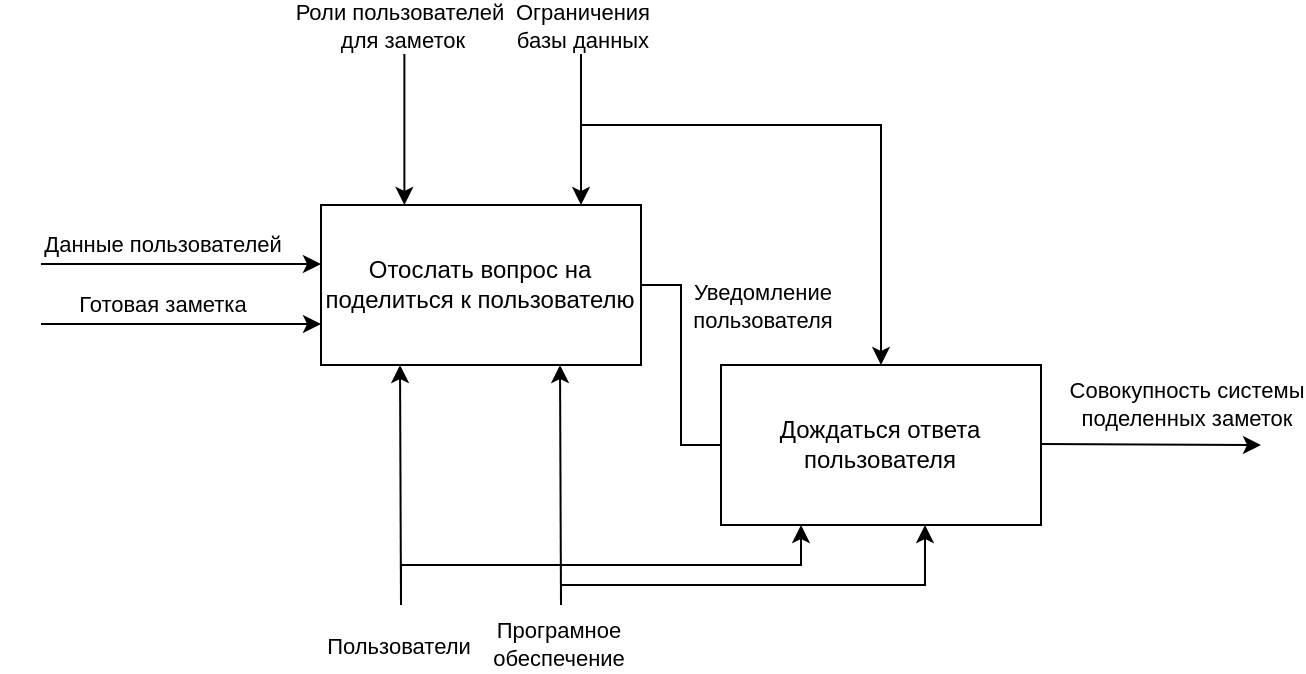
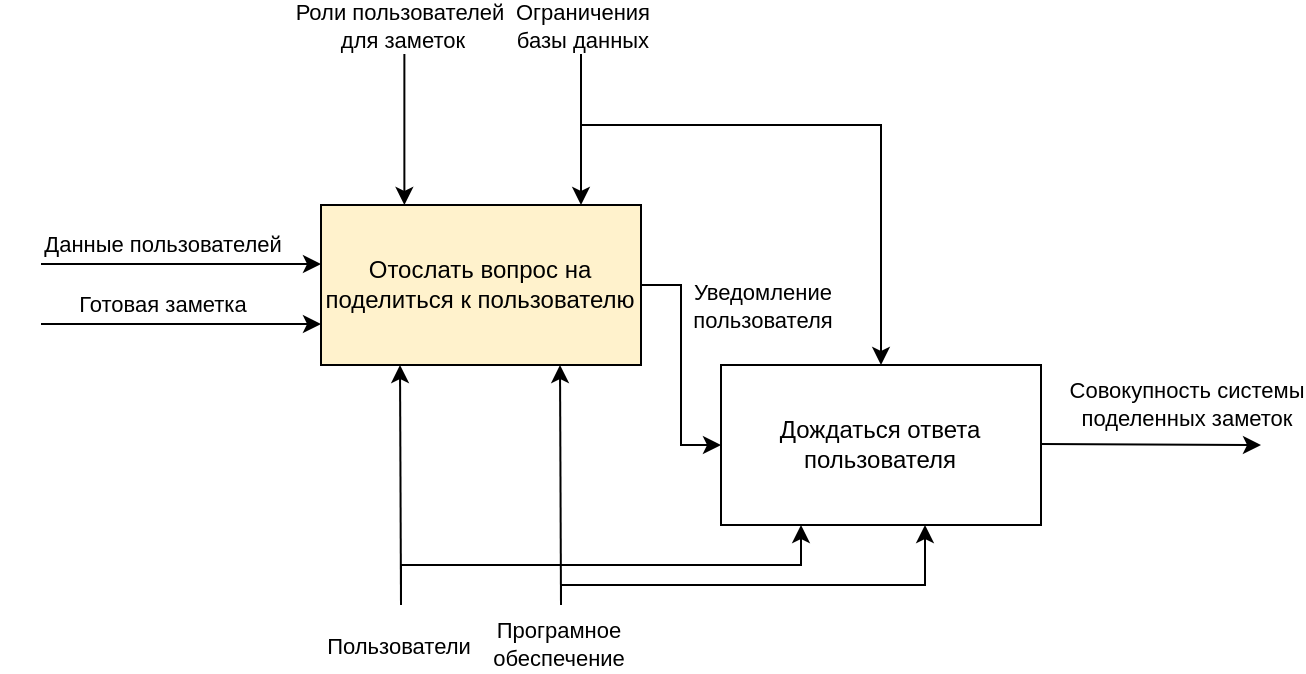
(481, 285) -> (481, 285)
(711, 445) -> (706, 445)
